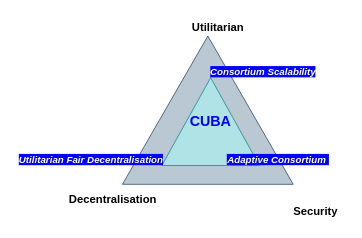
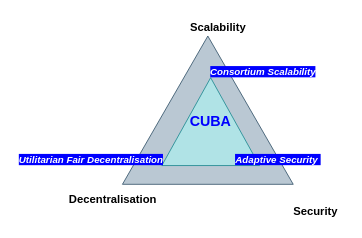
(218, 27) -> (218, 27)
(278, 159) -> (278, 159)
